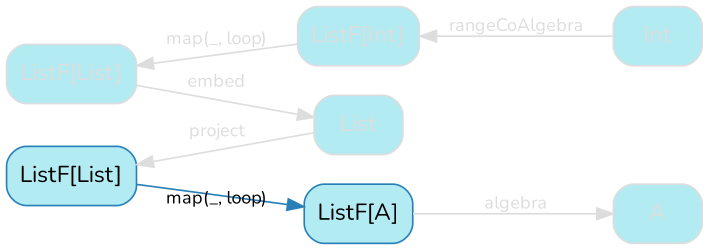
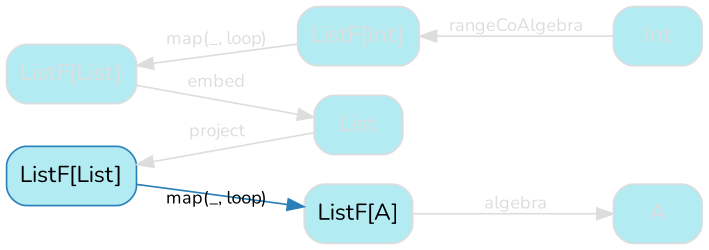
(358, 214) -> (358, 214)
